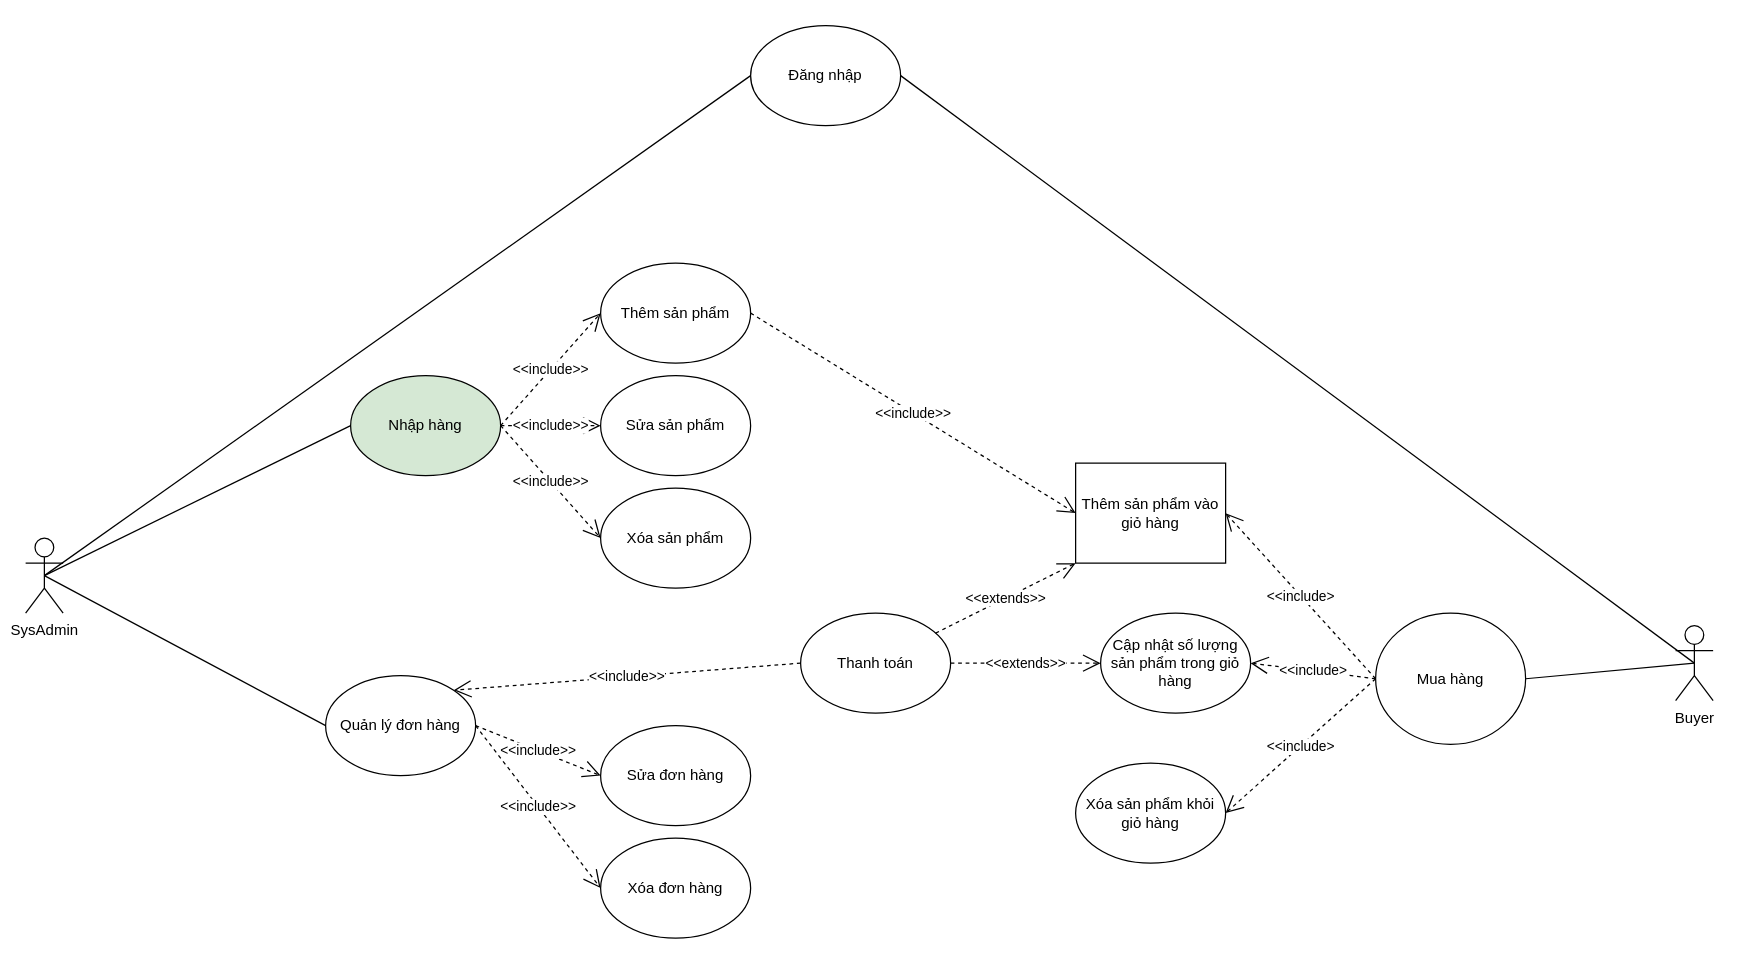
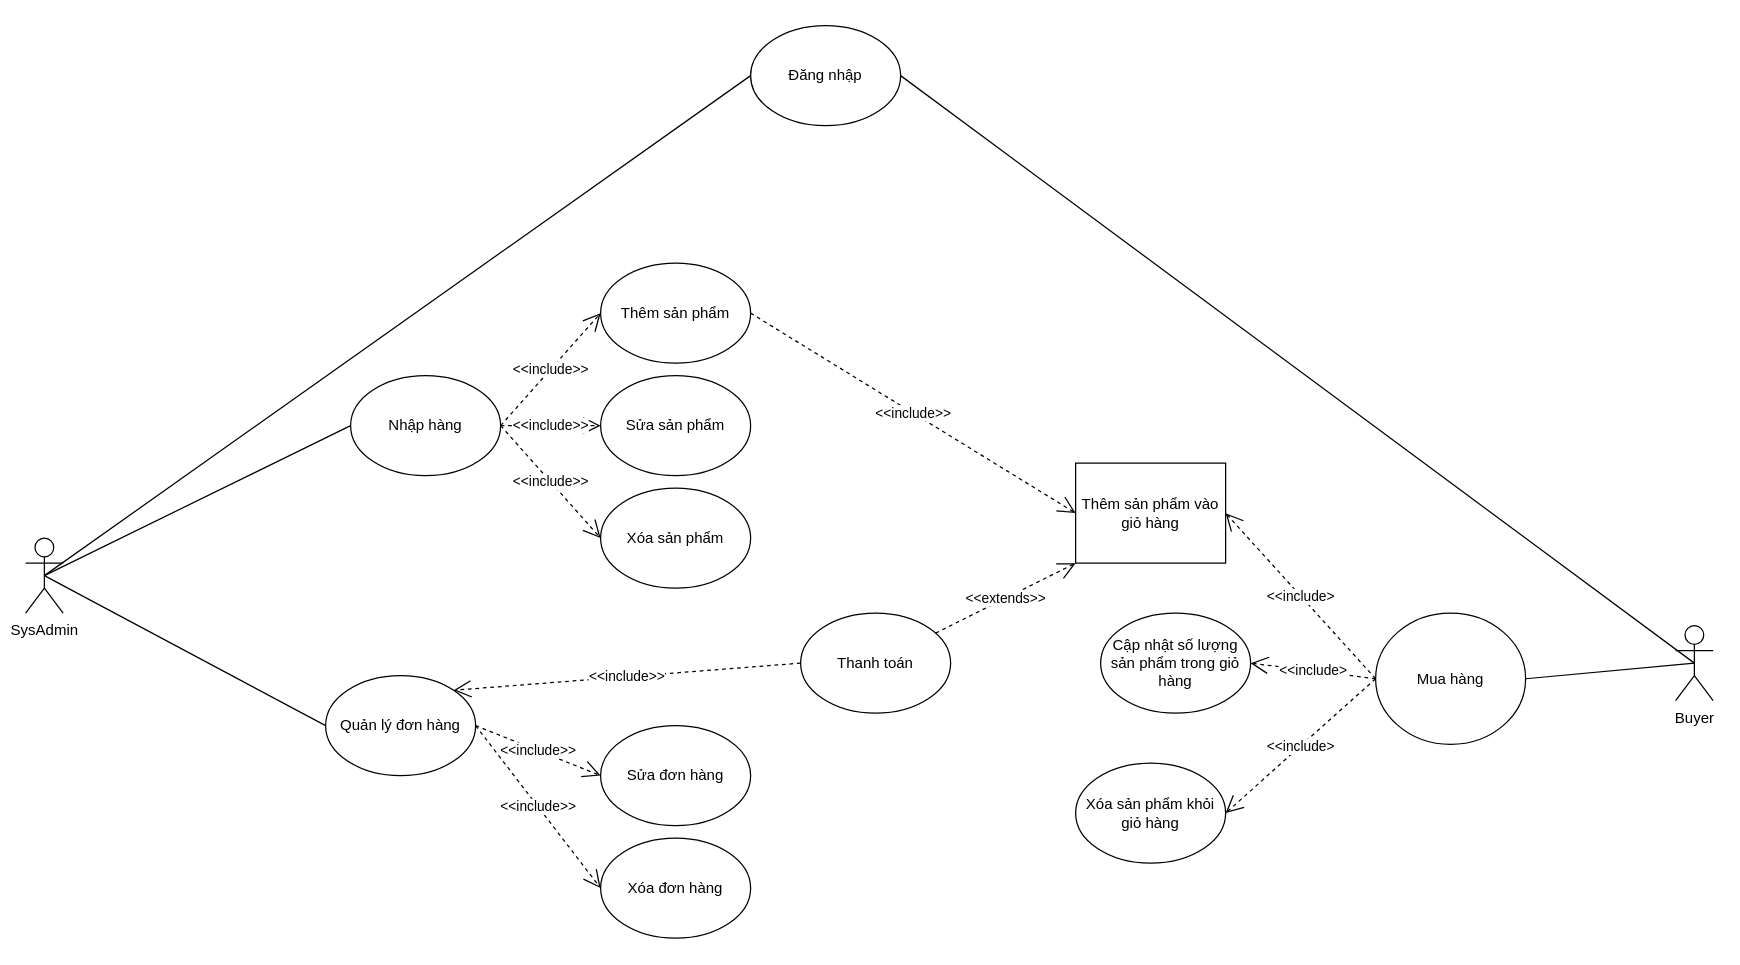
(426, 426) -> (426, 426)
(1024, 663) -> none
